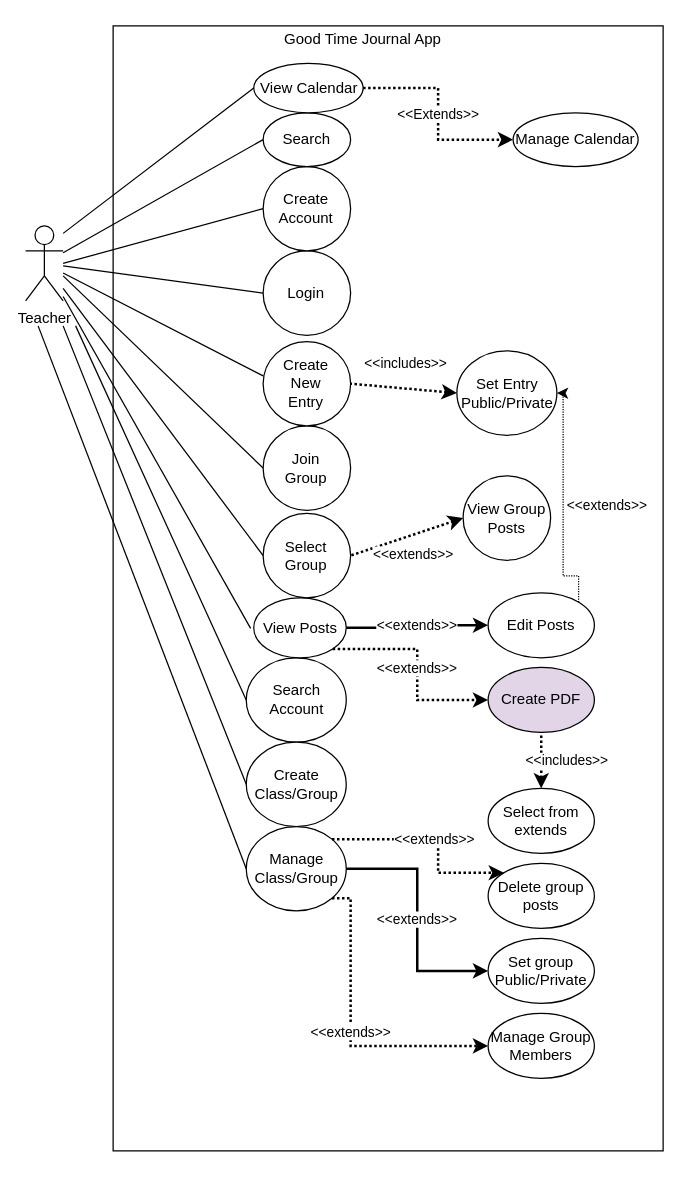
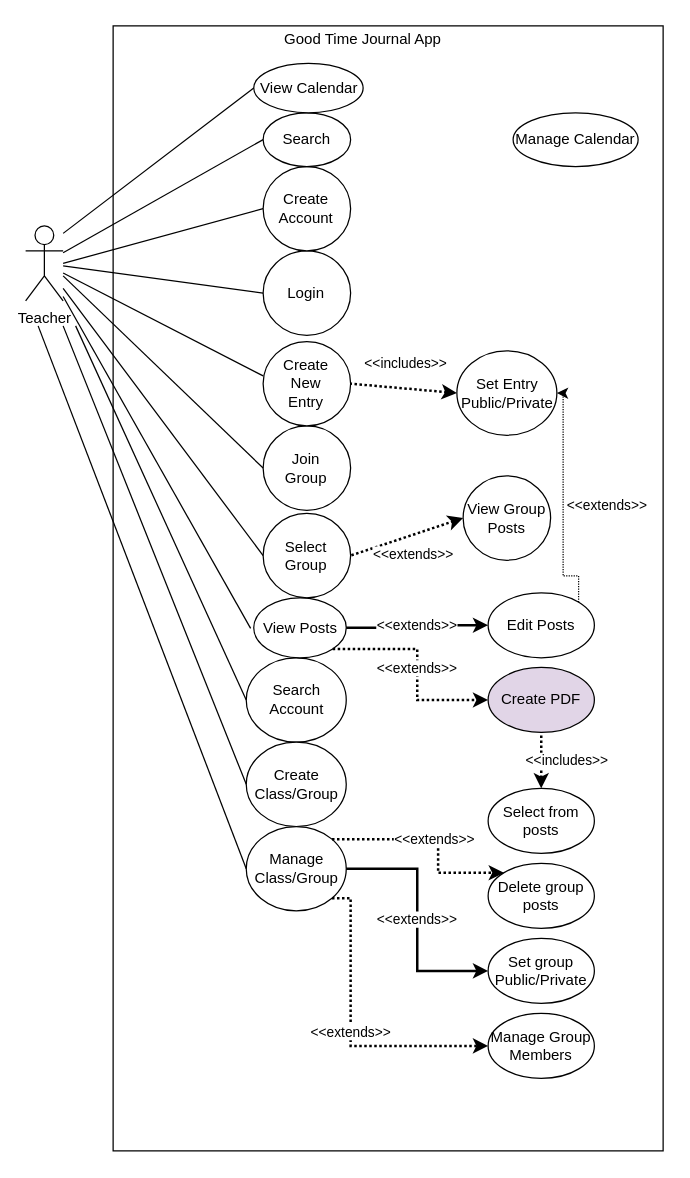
(438, 107) -> none
(541, 821) -> (541, 821)
